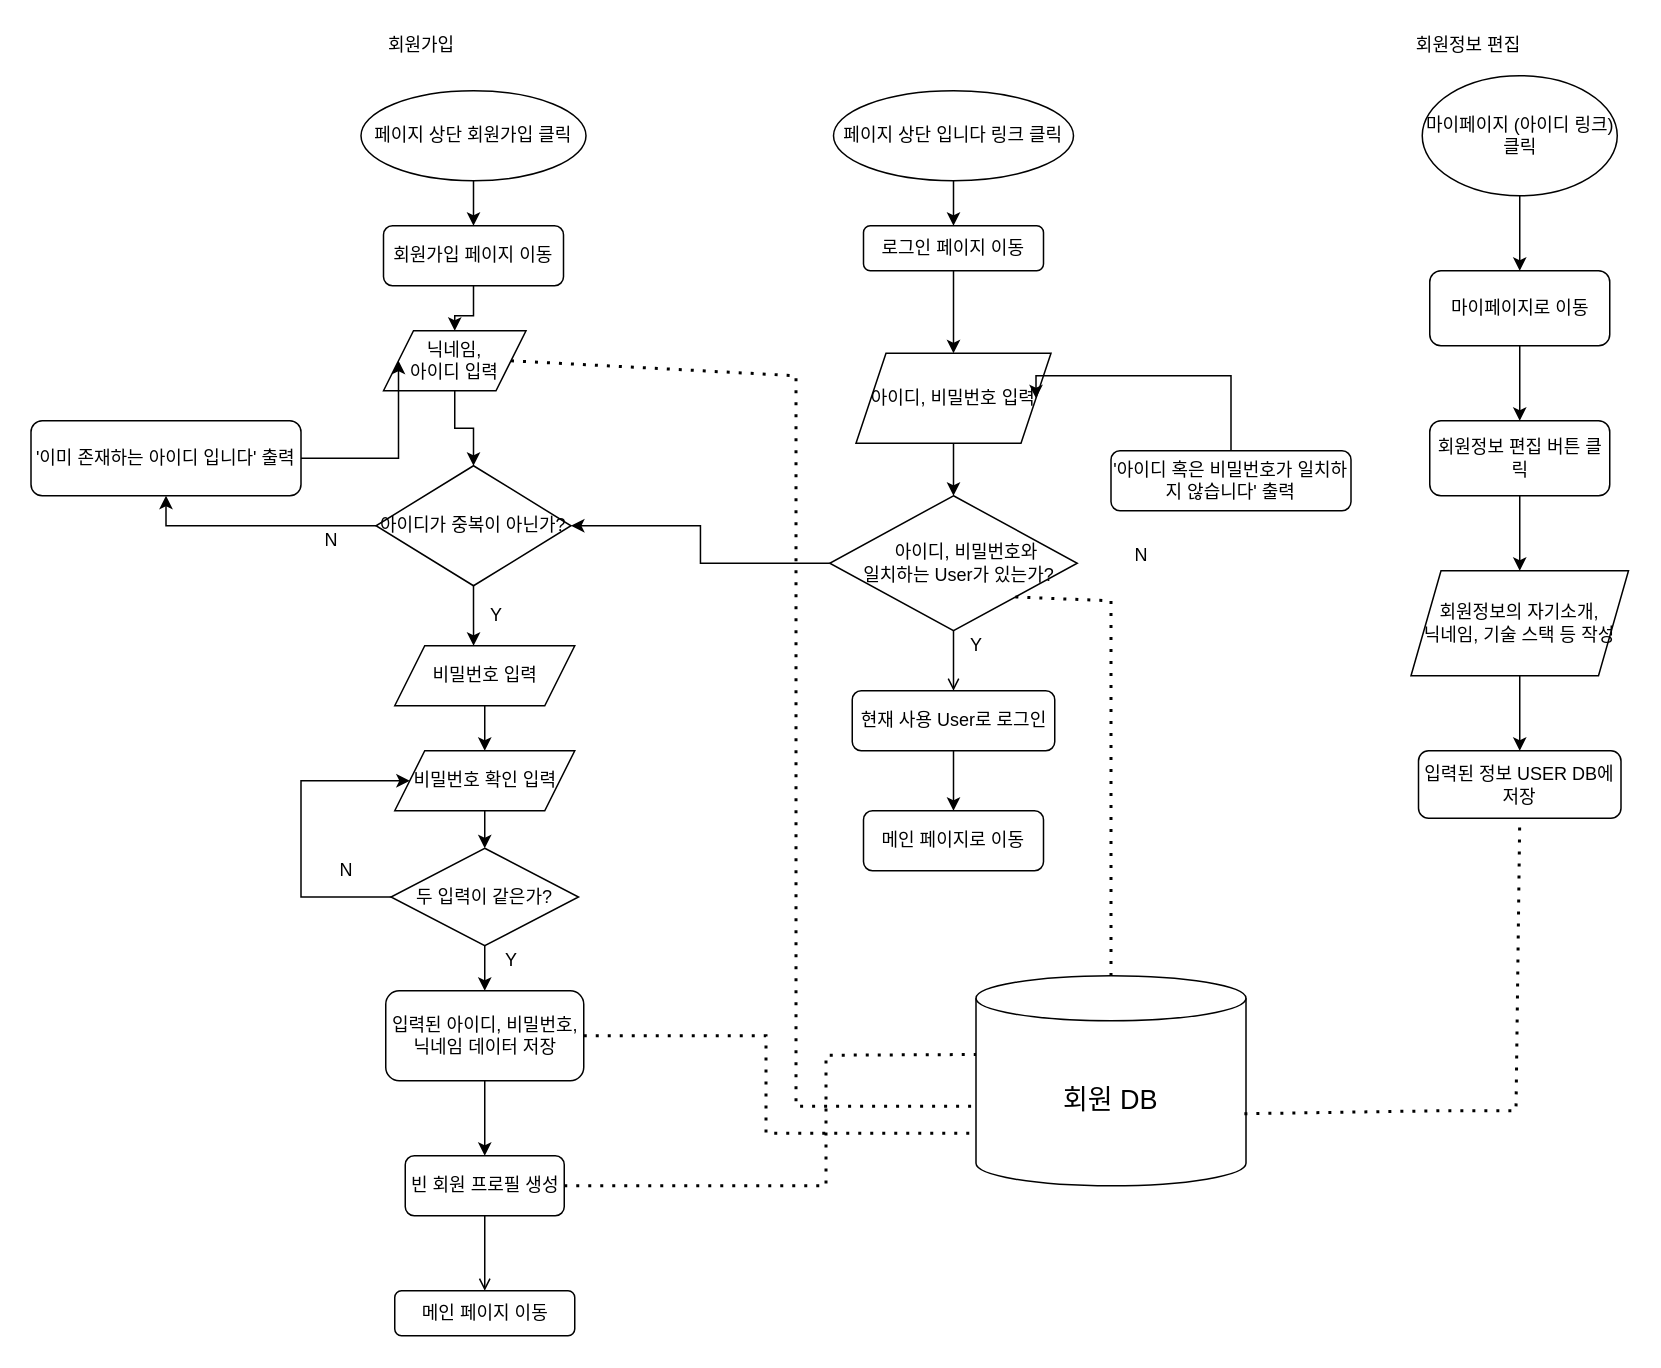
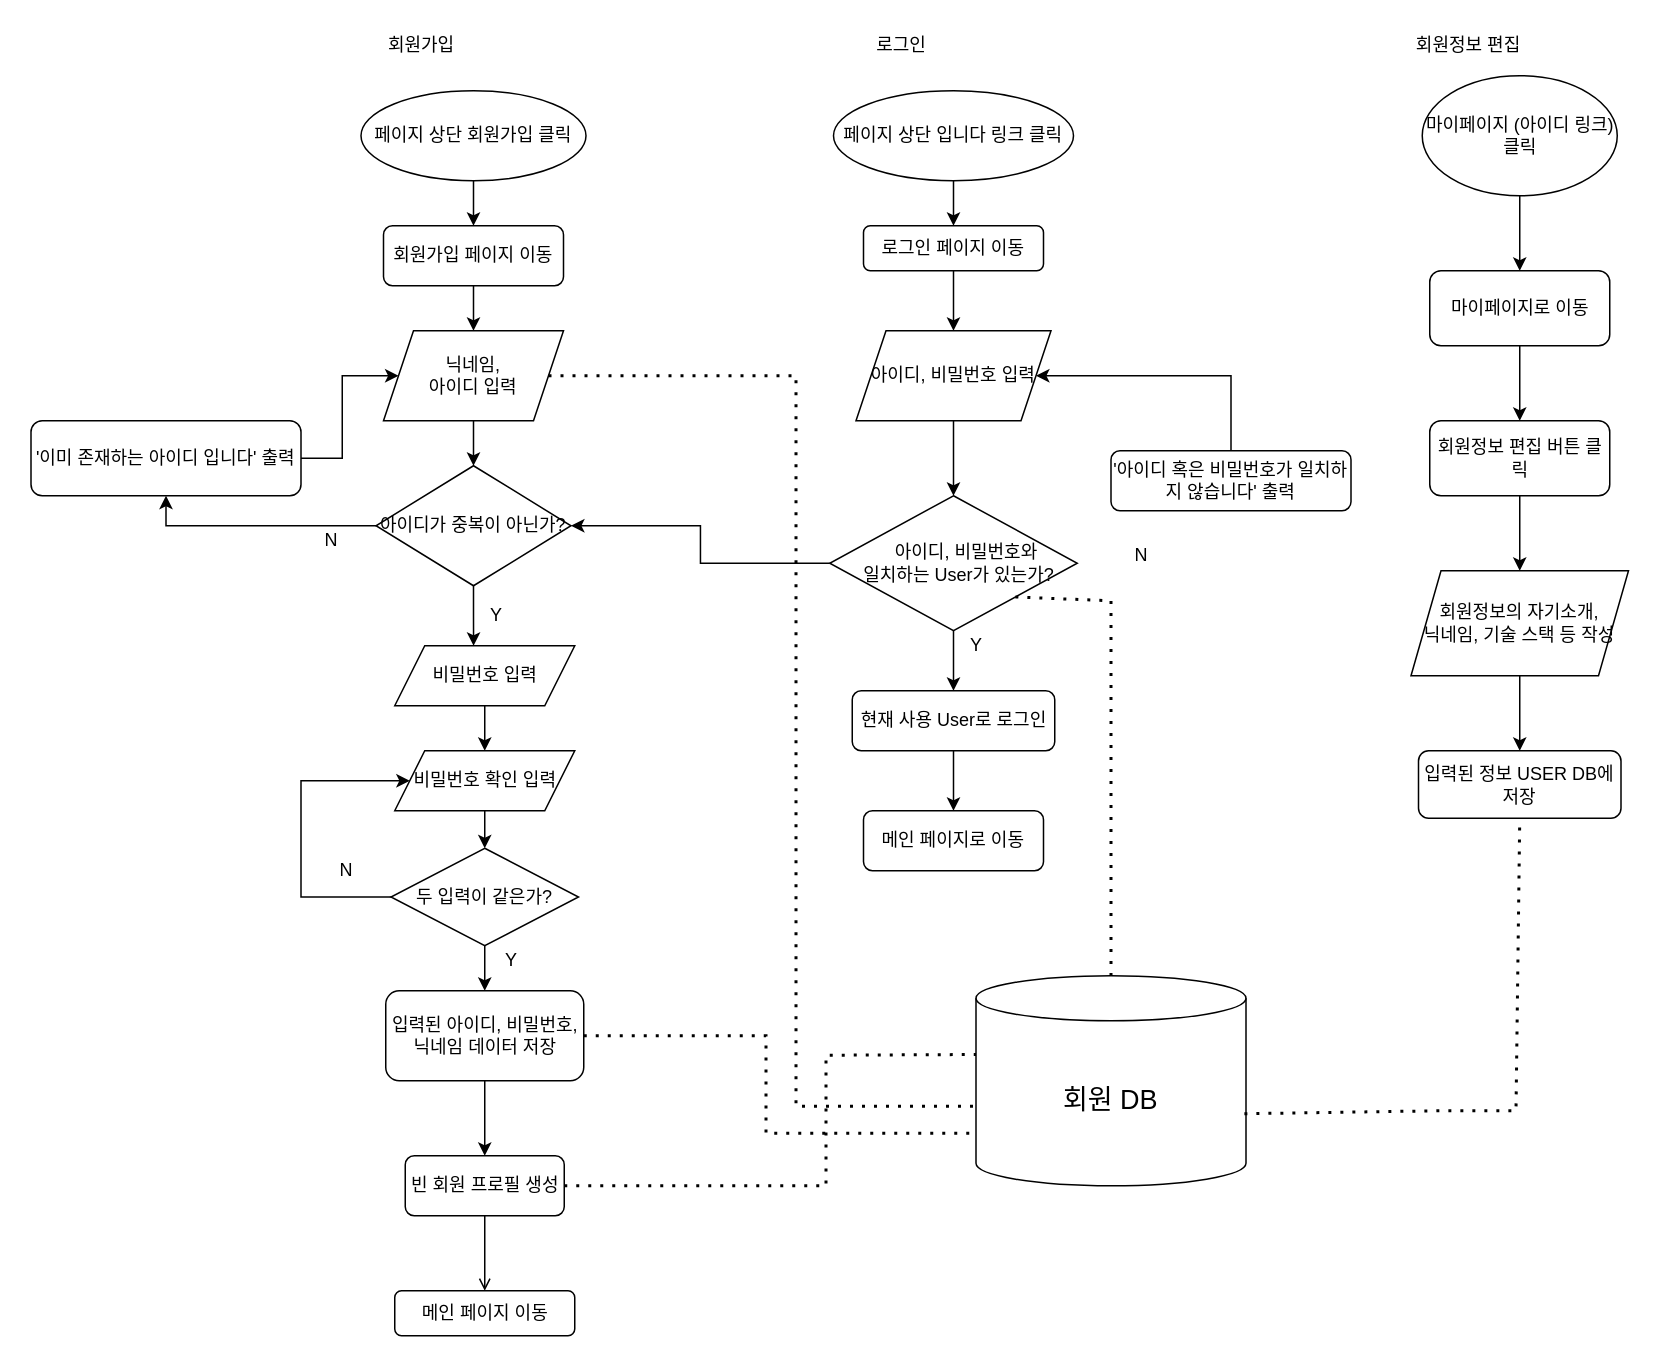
none -> (901, 46)
(455, 361) -> (473, 376)
(953, 398) -> (953, 376)
(953, 681) -> (953, 679)
